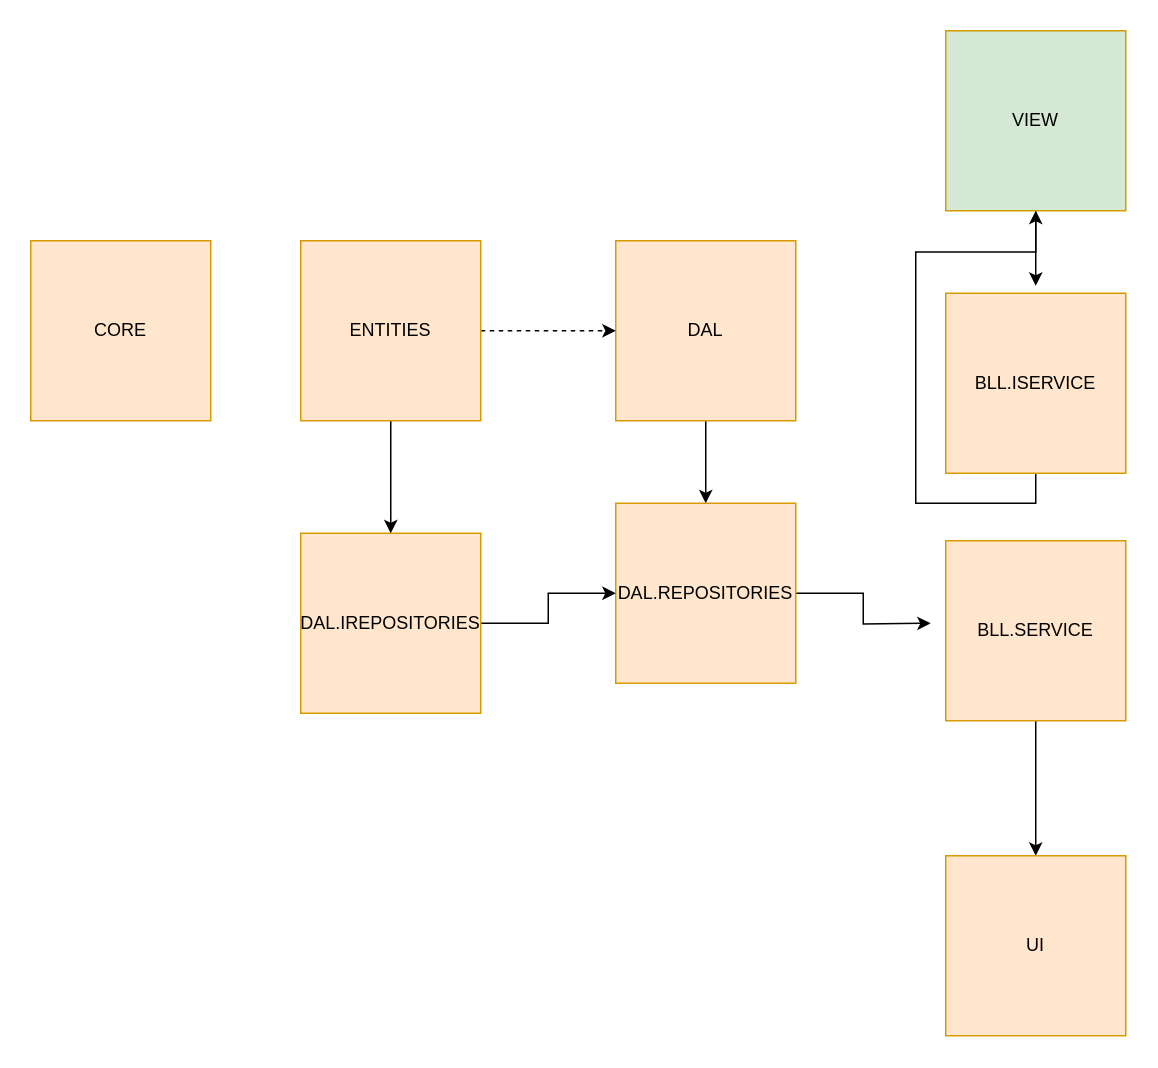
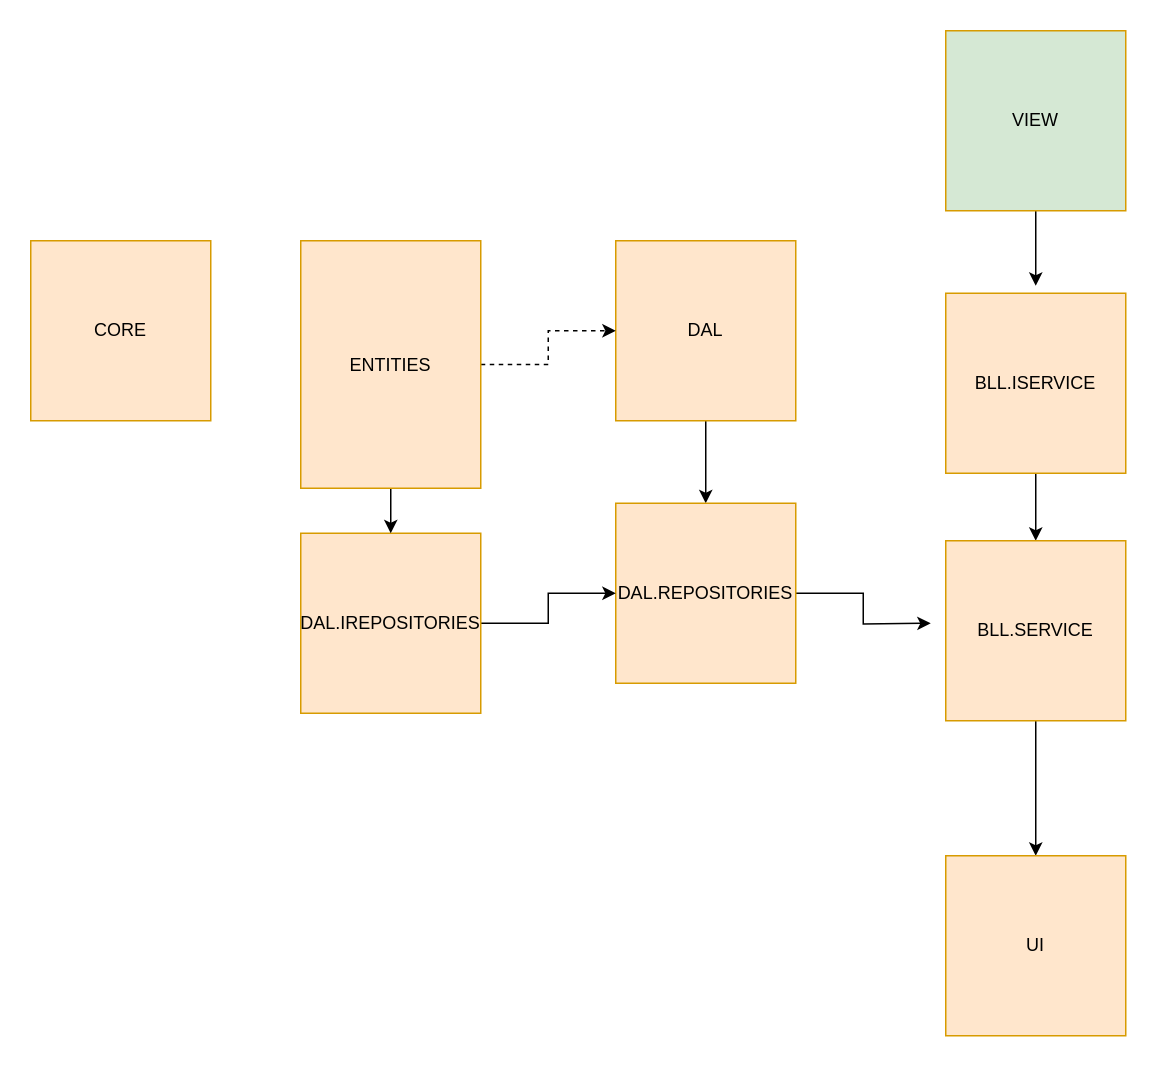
(391, 331) -> (391, 365)
(916, 381) -> (1036, 515)
